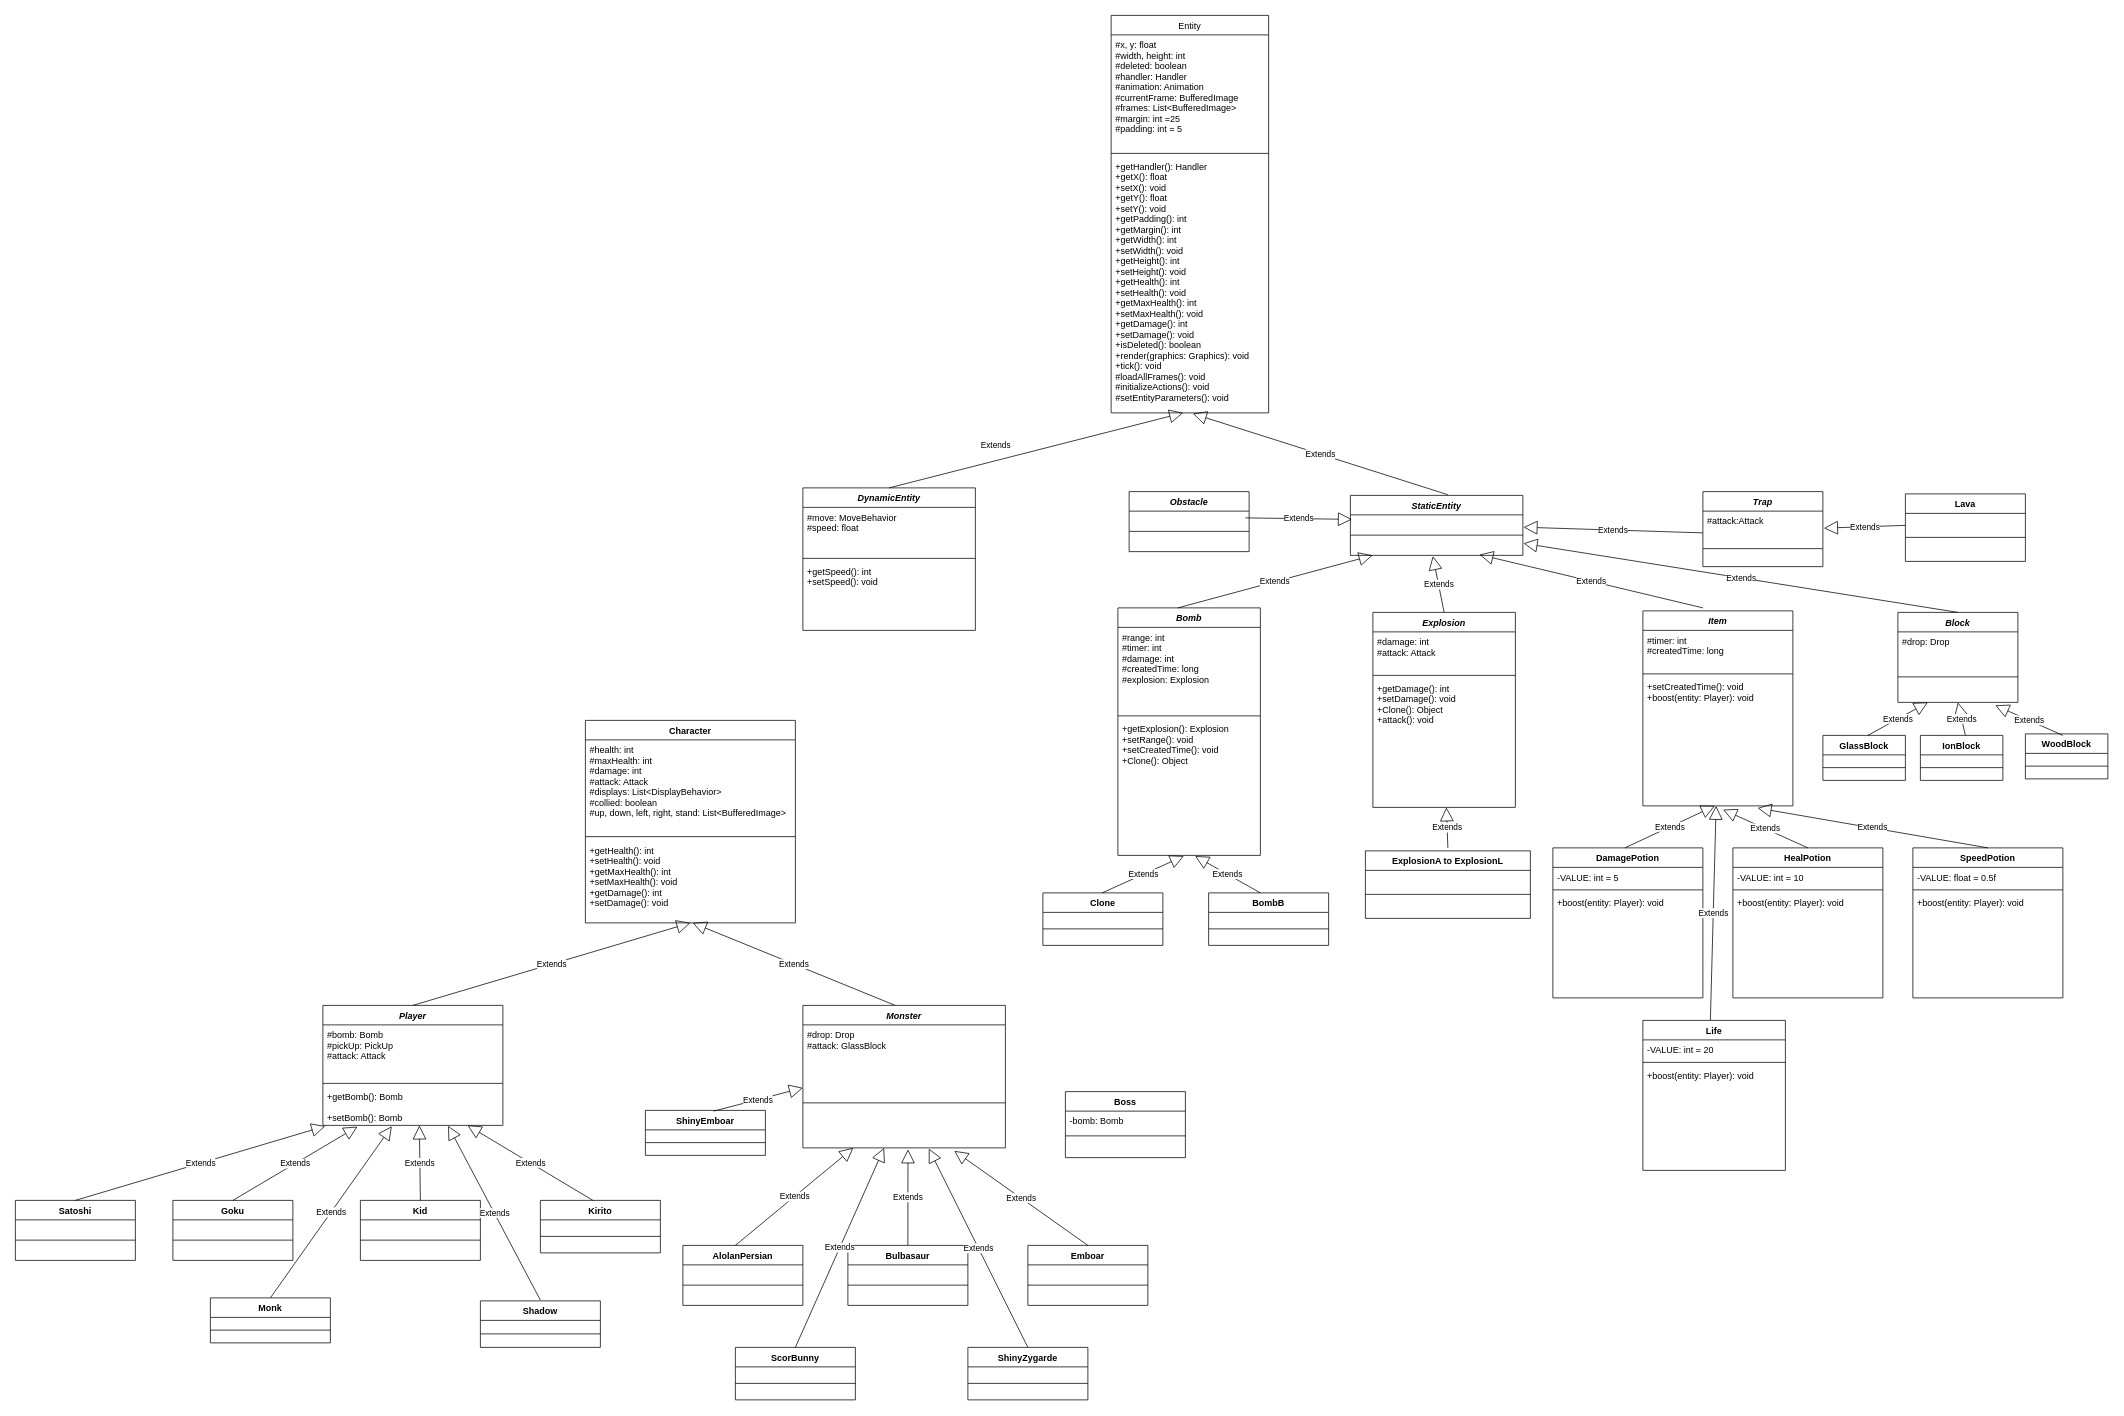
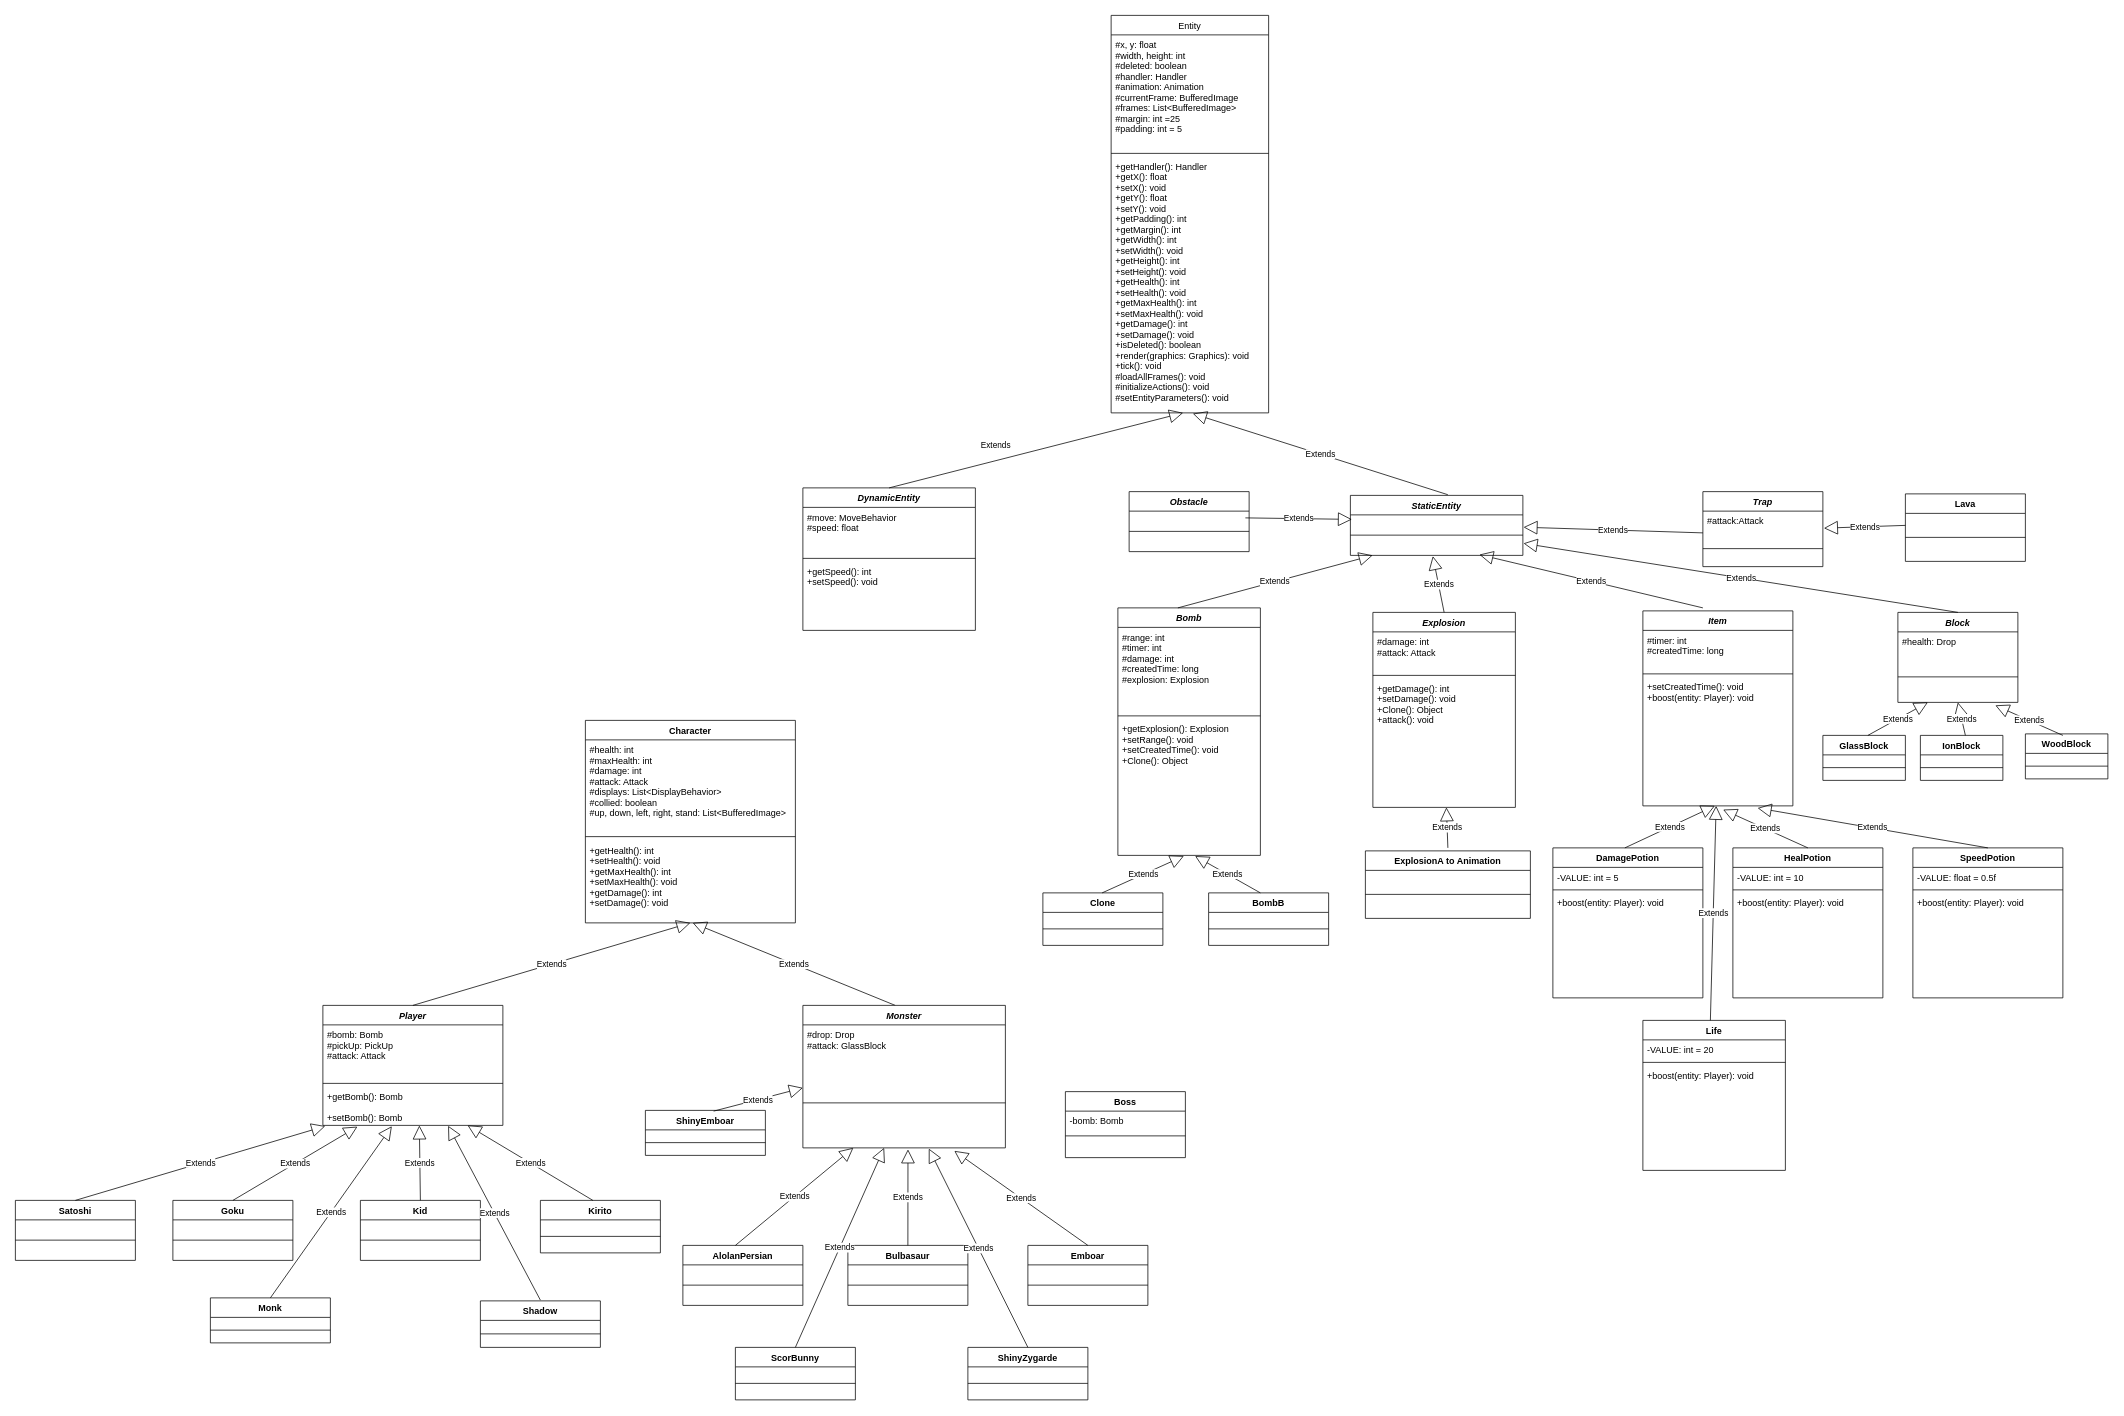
(1927, 642) -> (1931, 642)
(1448, 861) -> (1448, 861)
